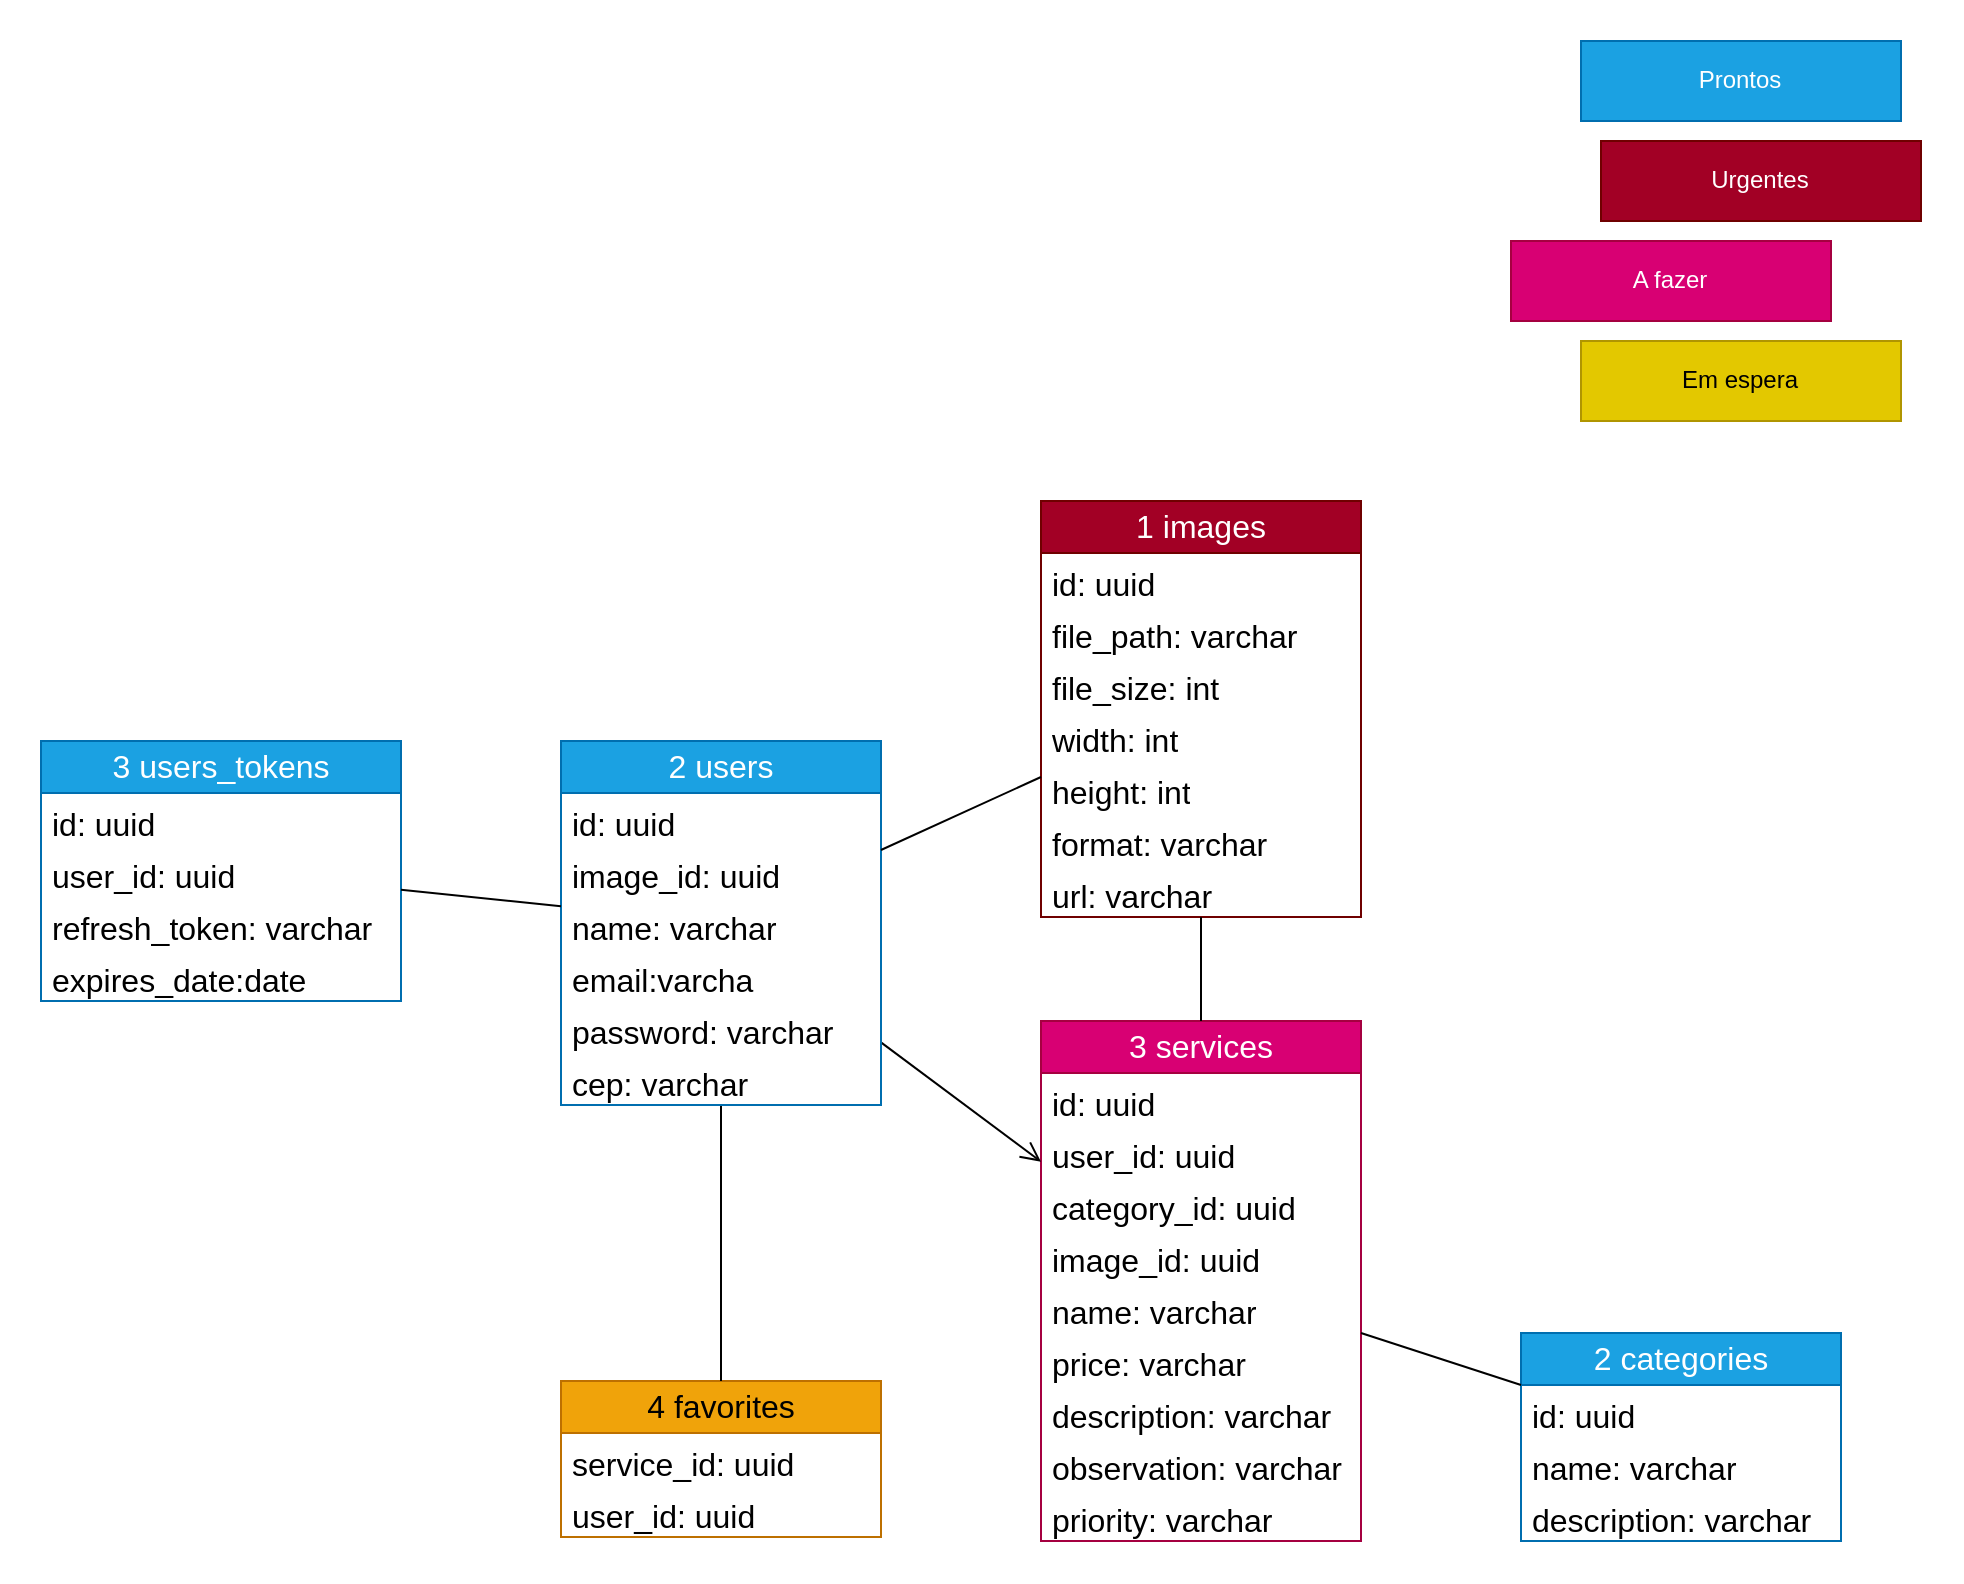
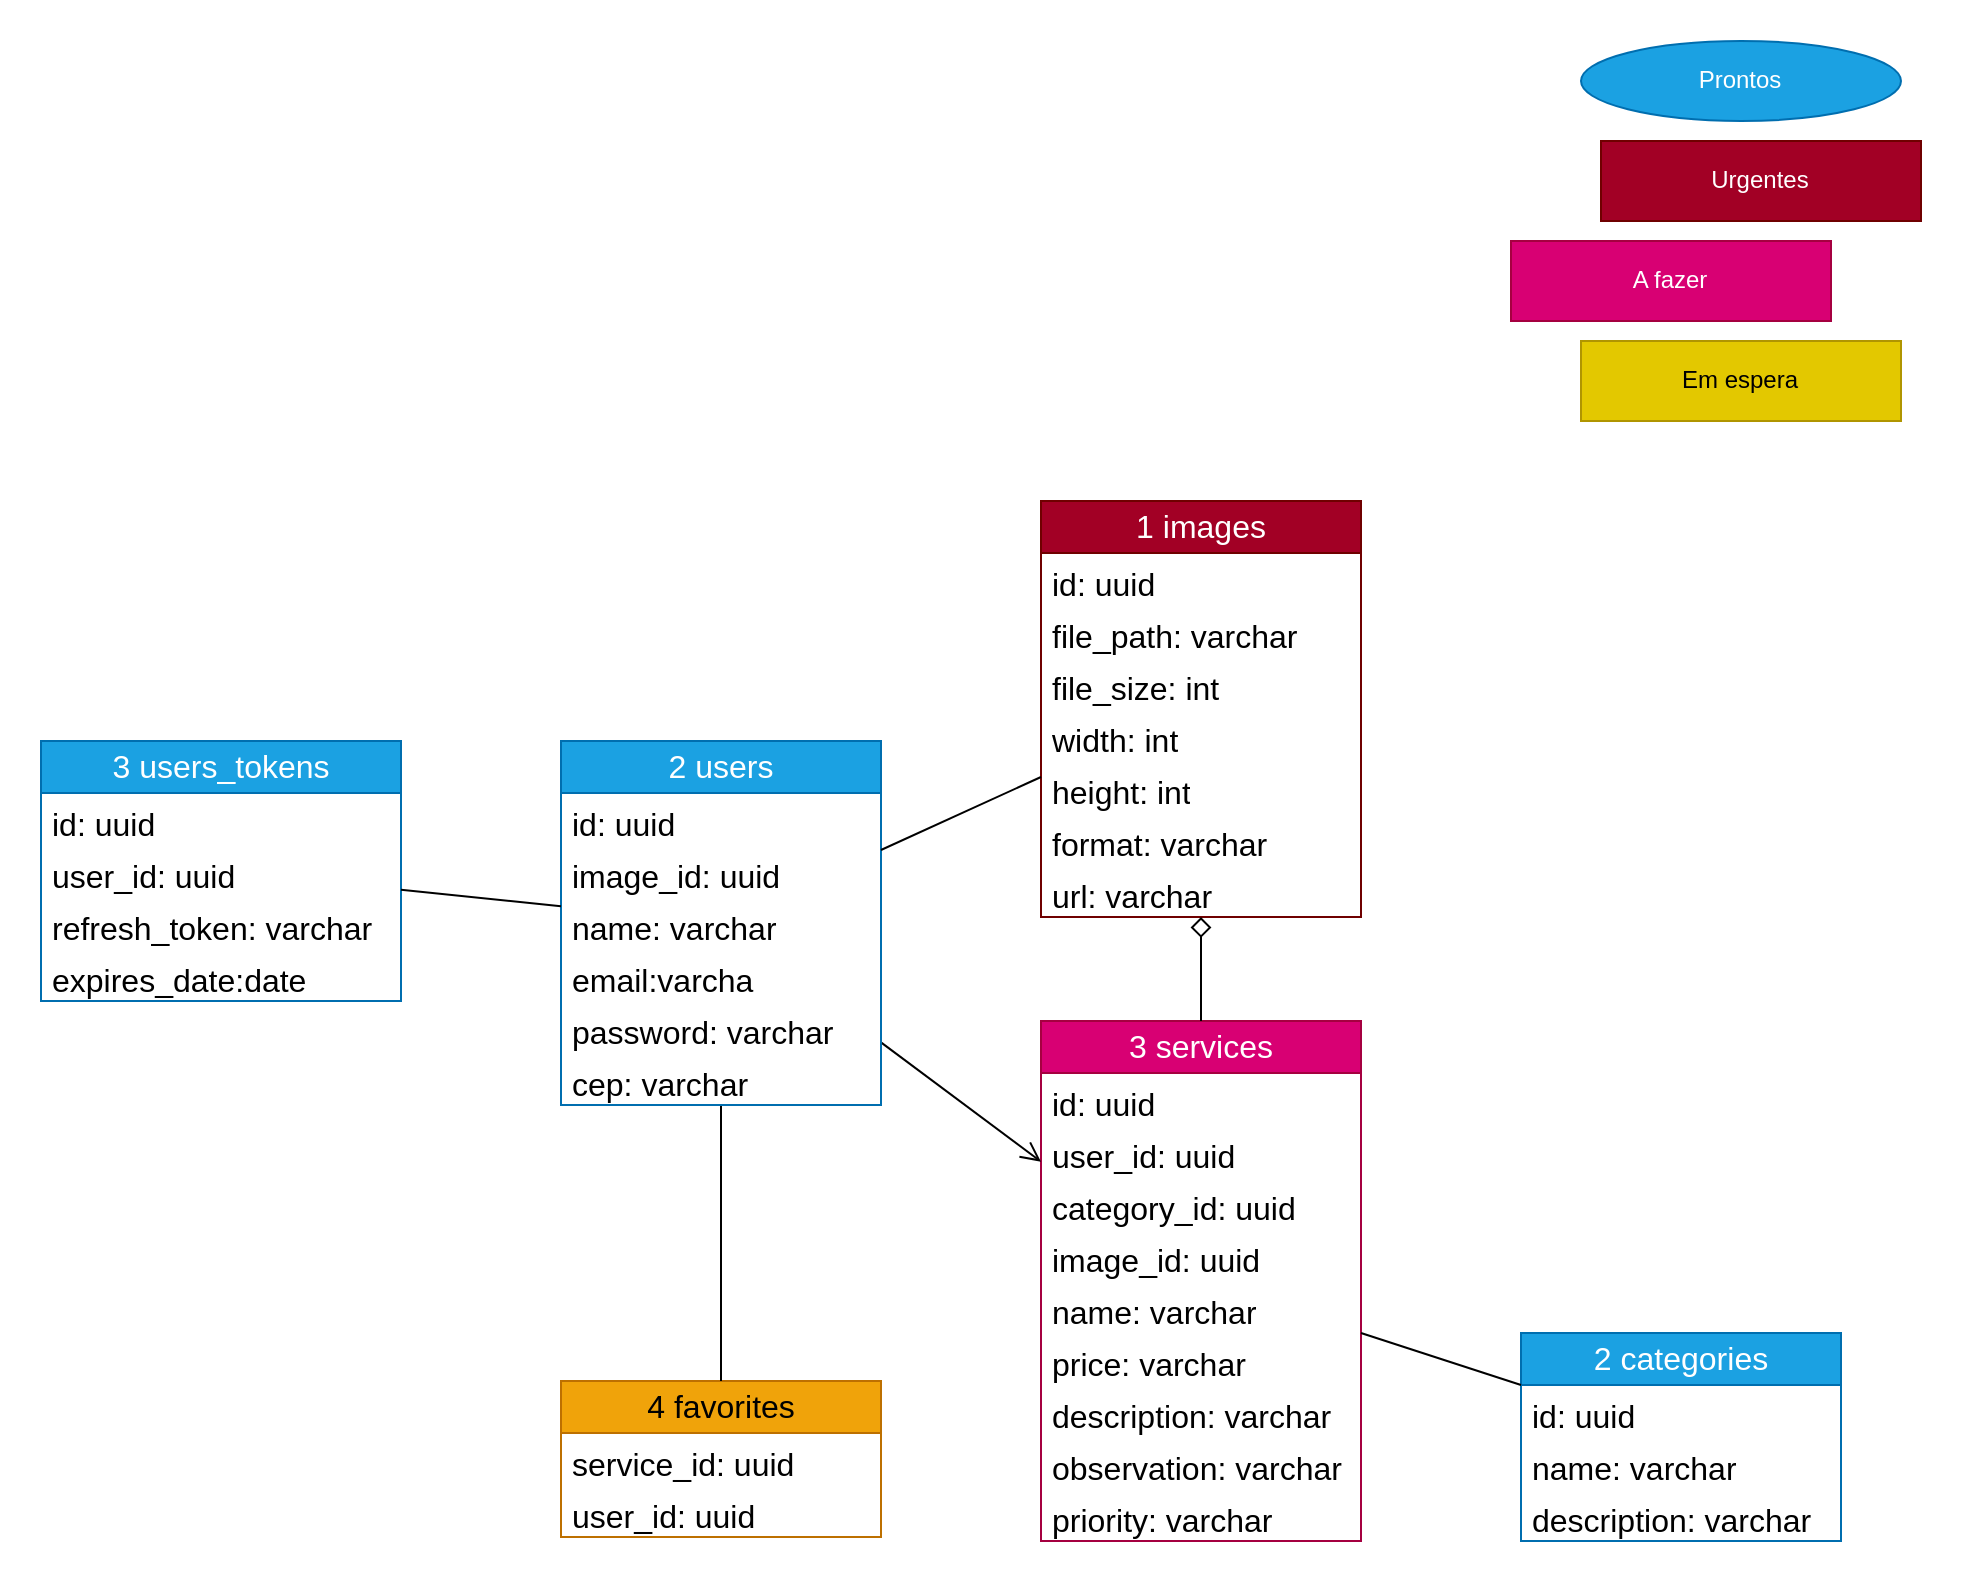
(1741, 81) -> (1741, 81)
(1201, 929) -> (1201, 937)
